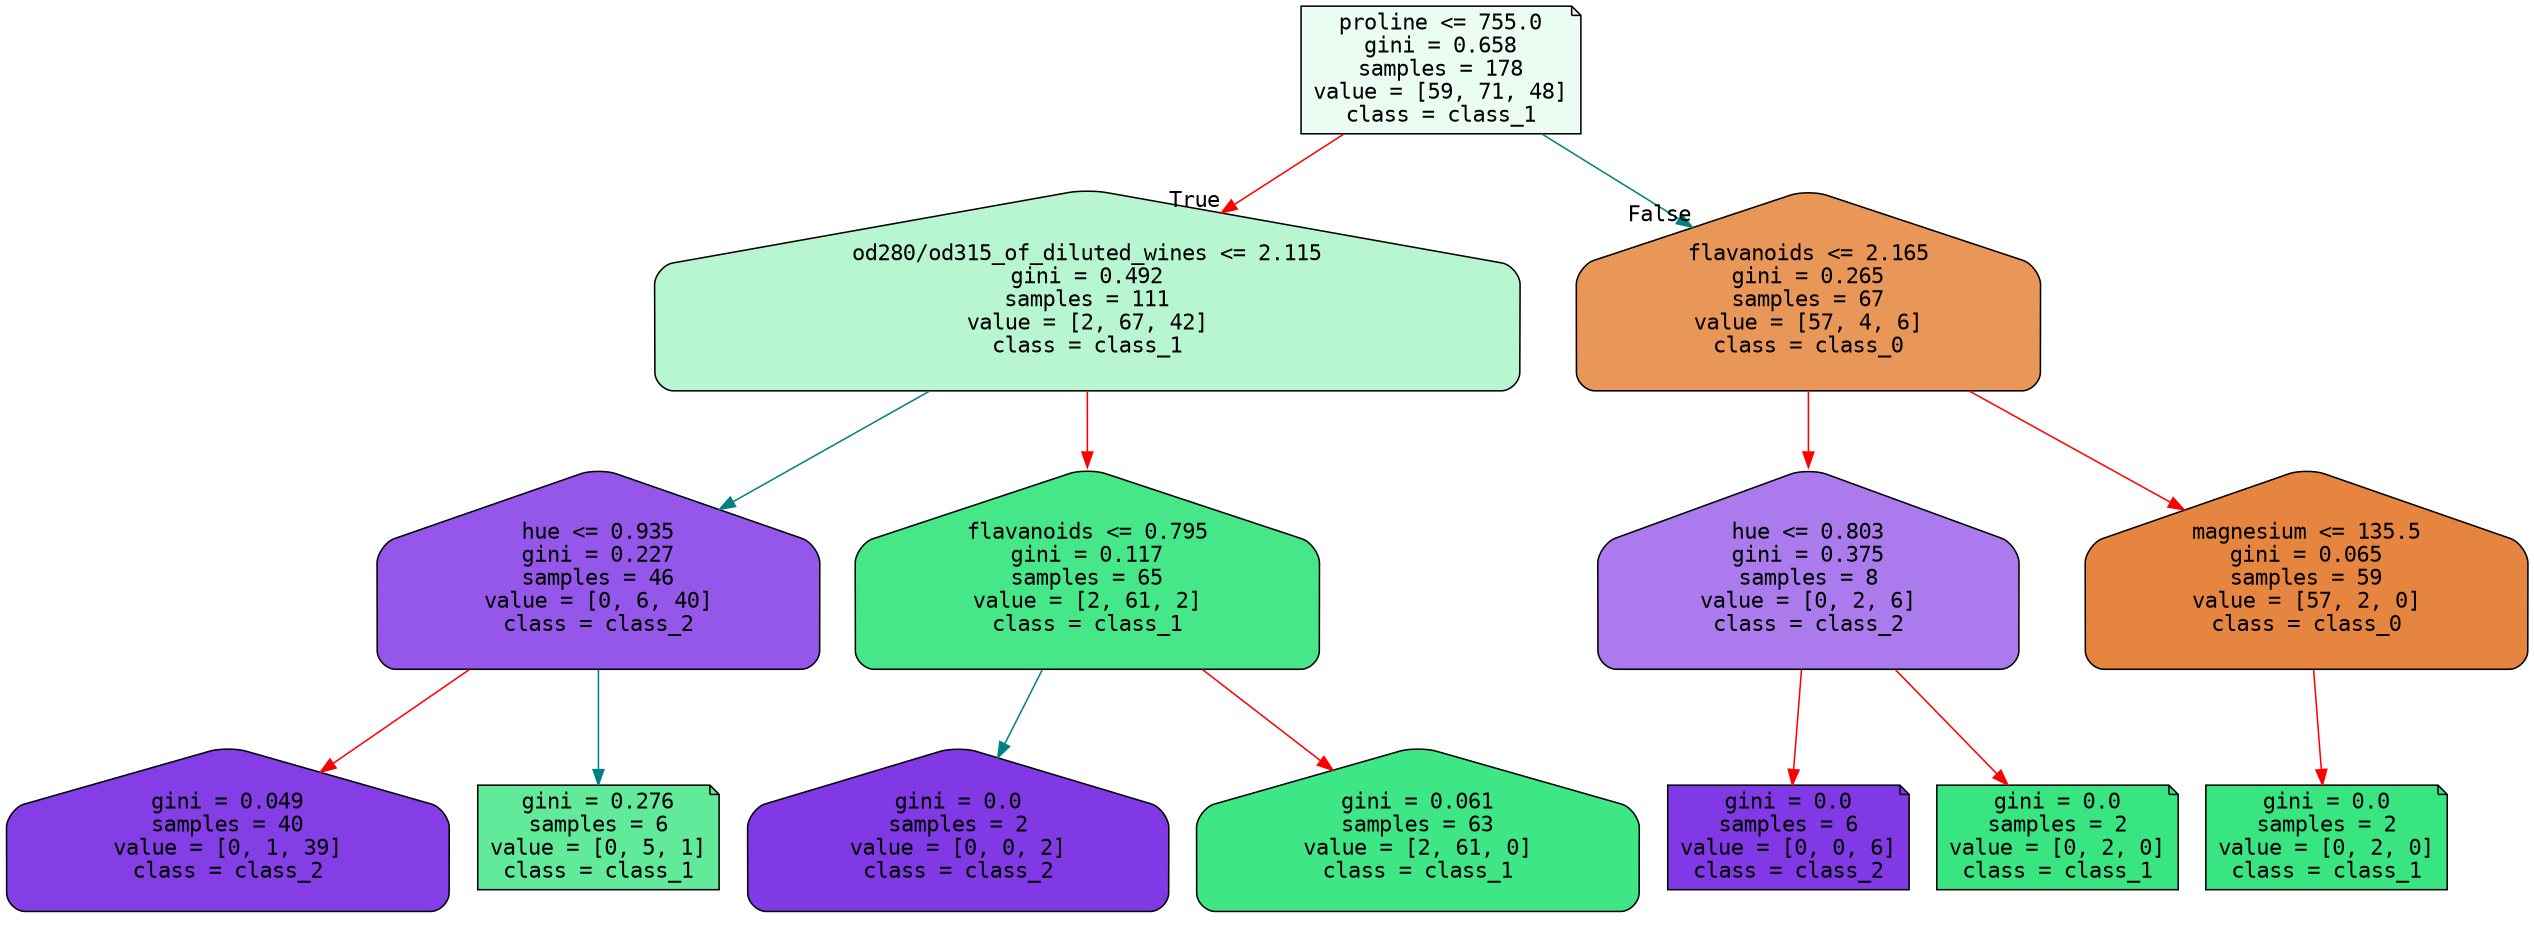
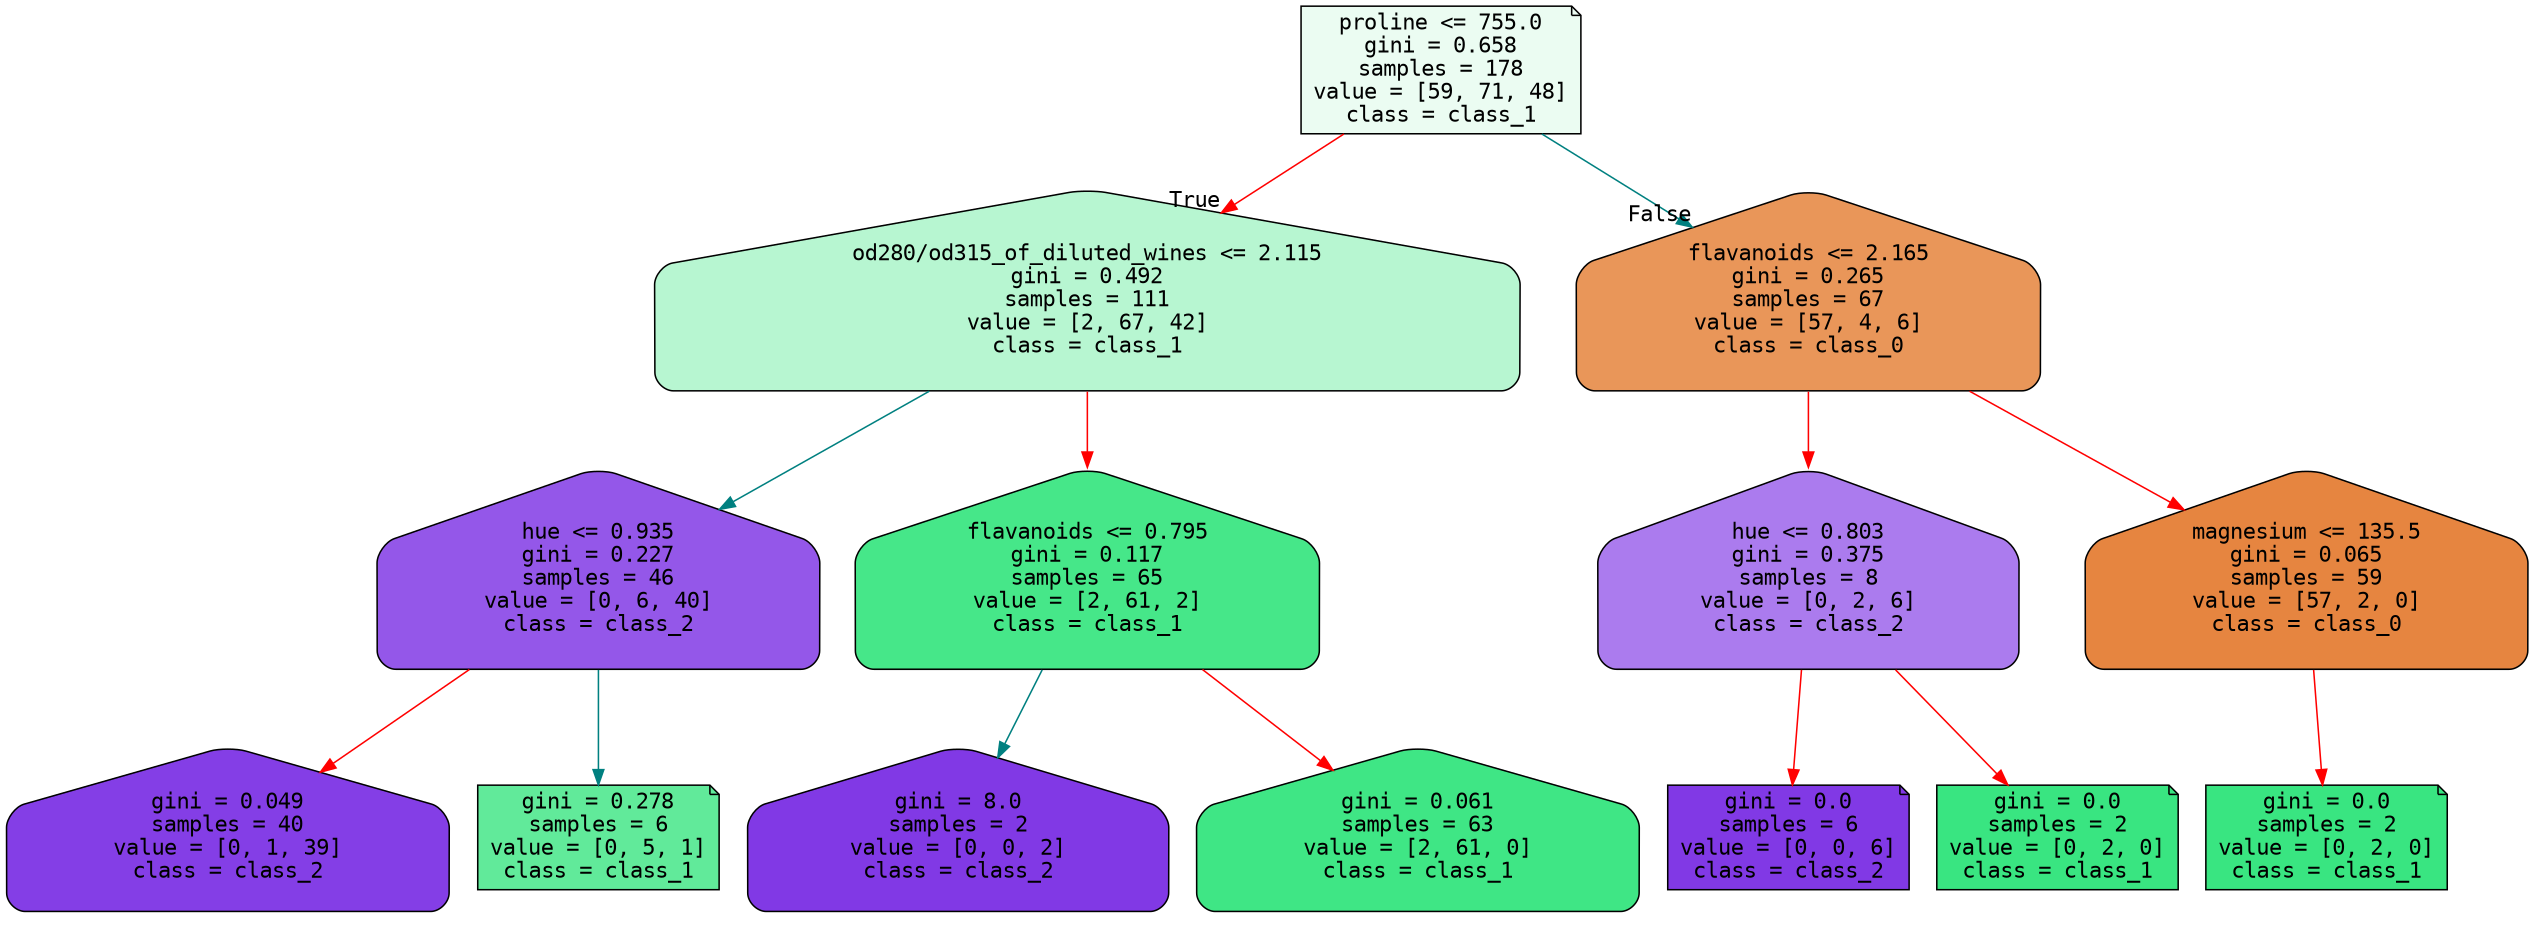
(598, 837) -> (598, 837)
(958, 837) -> (958, 837)
